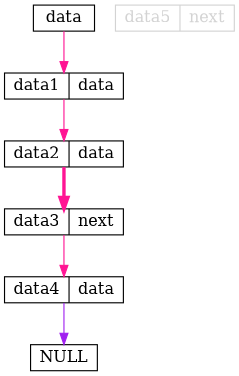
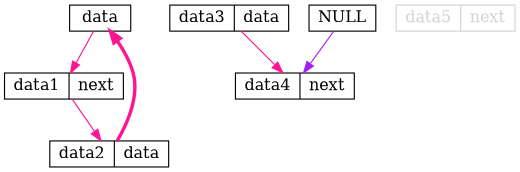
(96, 85) -> (96, 85)
(64, 182) -> (135, 91)
(96, 221) -> (261, 18)
(96, 289) -> (327, 85)
(64, 318) -> (322, 47)
